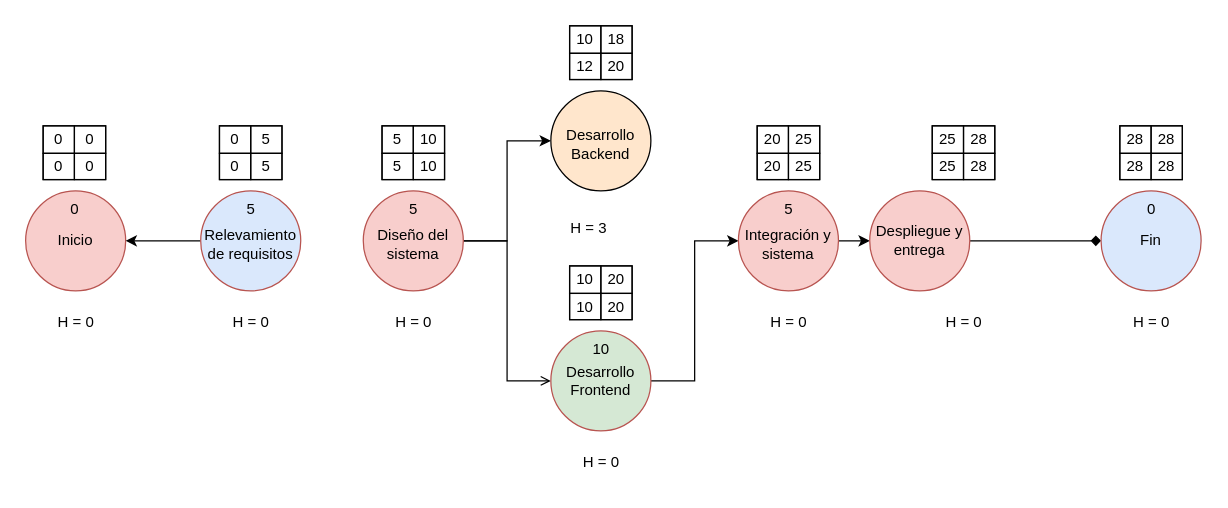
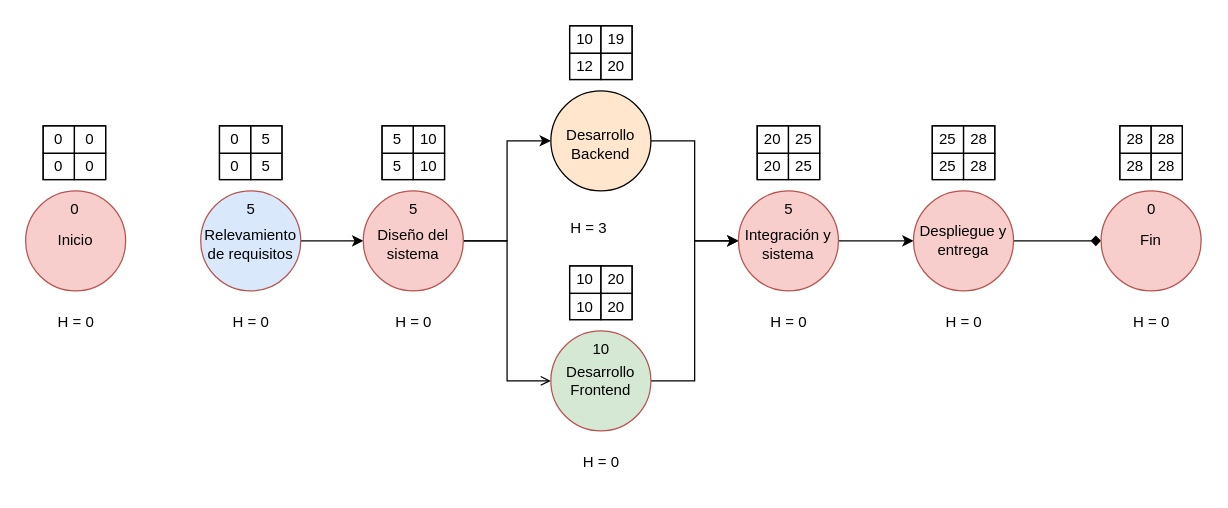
(616, 39) -> (616, 39)
none -> (694, 168)
(168, 241) -> (328, 241)
(919, 241) -> (963, 241)
(1151, 241) -> (1151, 241)
